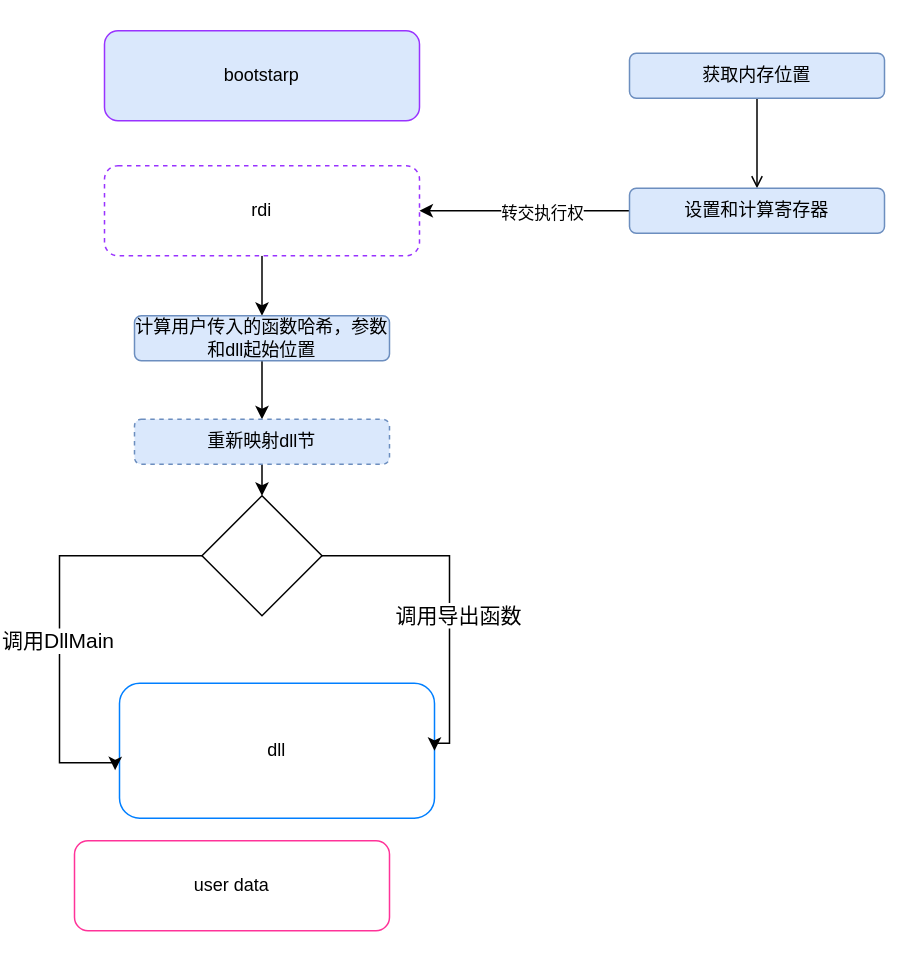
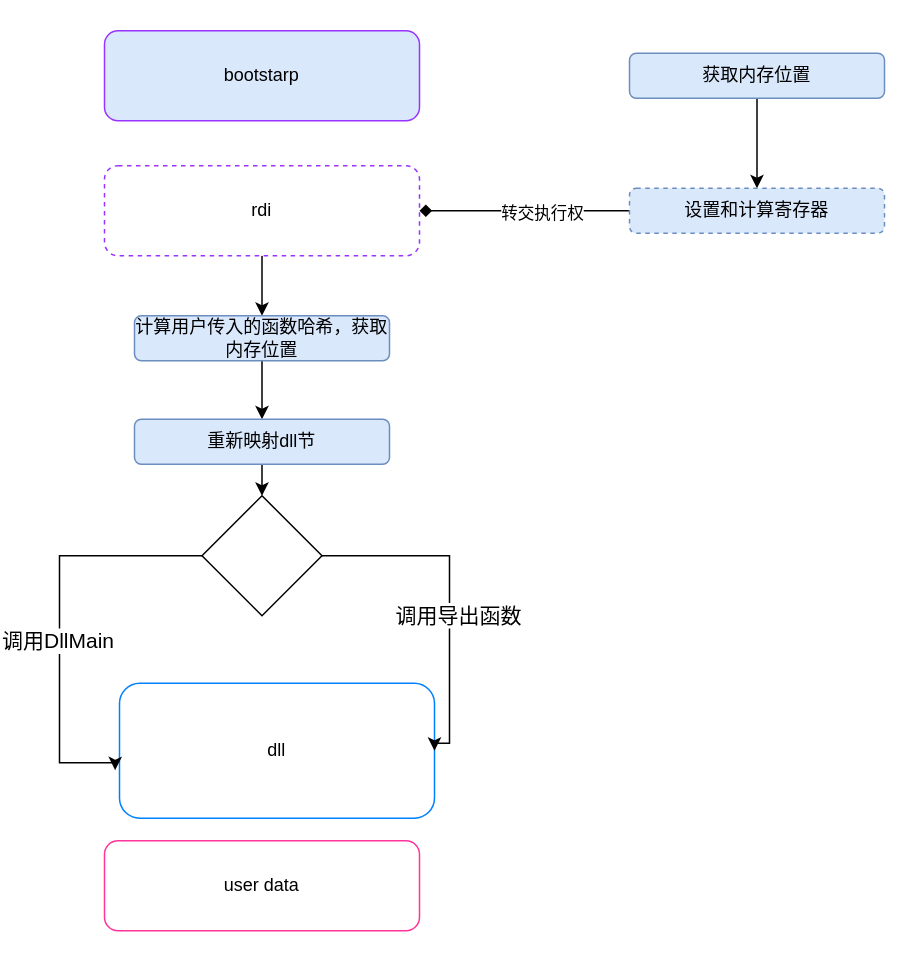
(757, 179) -> (757, 177)
(431, 211) -> (432, 211)
(757, 211) -> (757, 211)
(262, 338) -> (262, 338)
(262, 442) -> (262, 442)
(232, 886) -> (262, 886)
